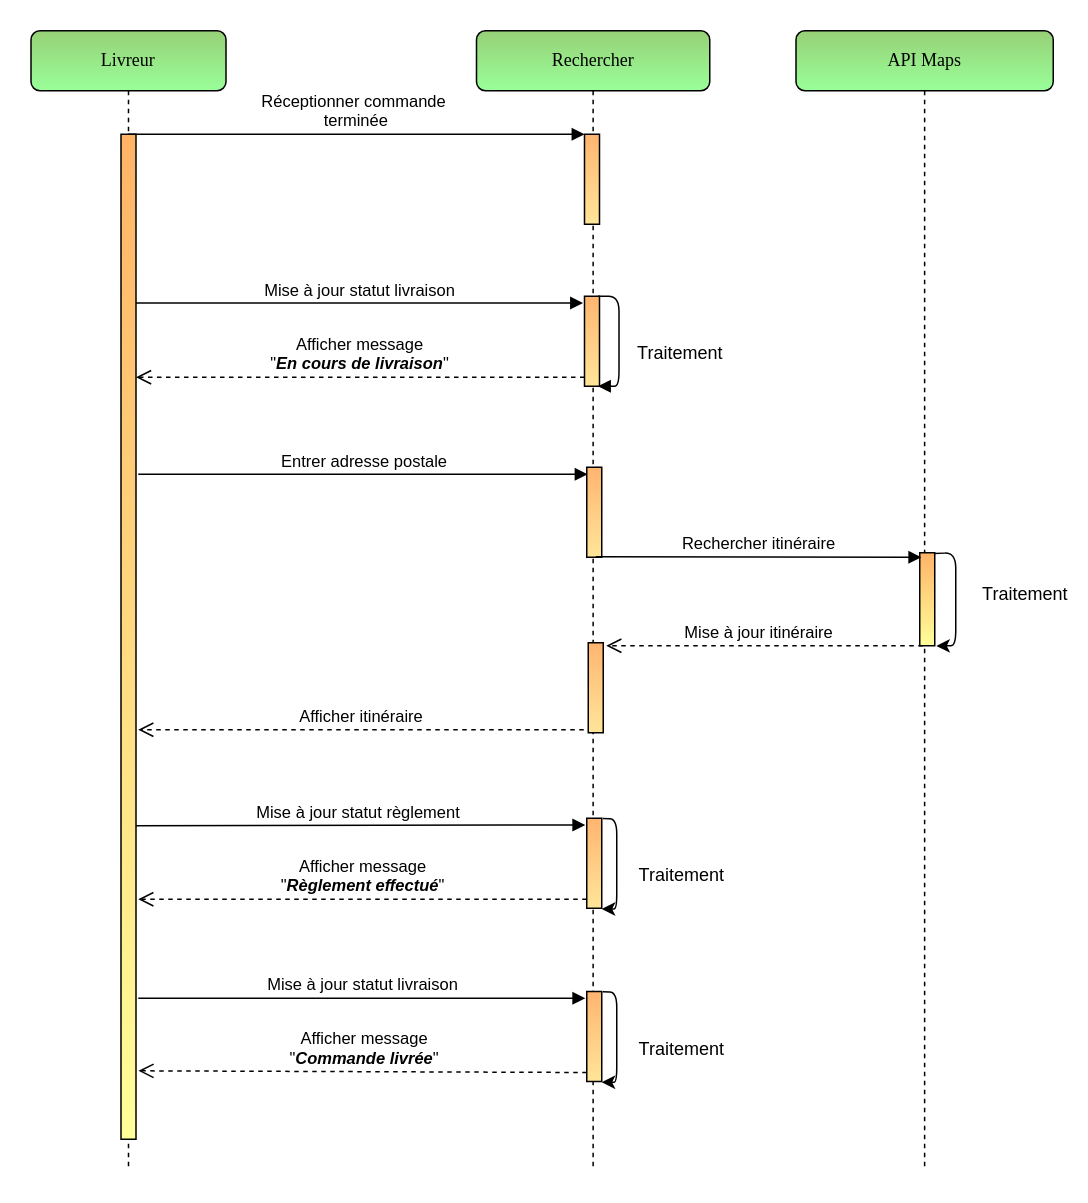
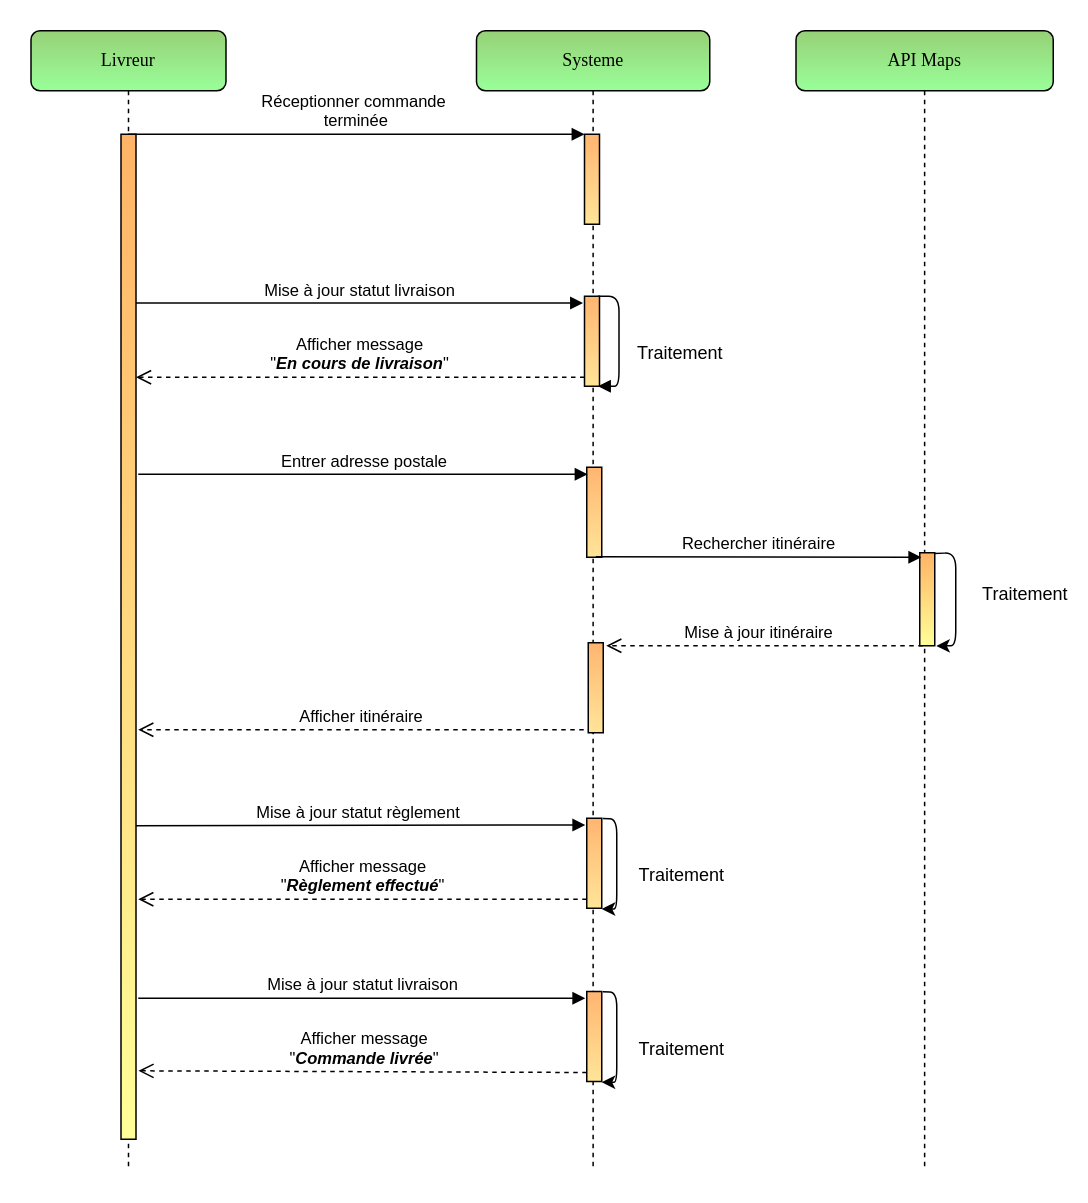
(593, 61) -> (593, 61)
